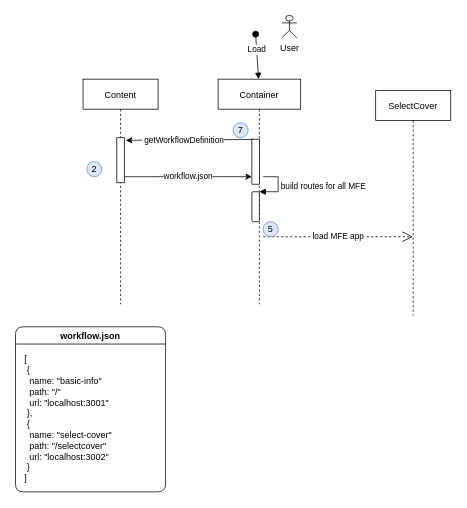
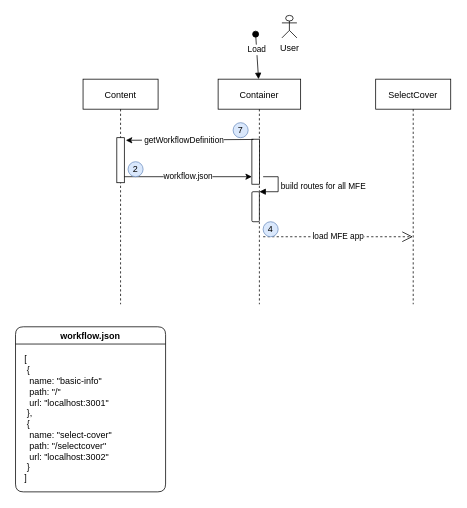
(94, 169) -> (135, 169)
(413, 203) -> (413, 192)
(270, 229) -> (270, 229)
